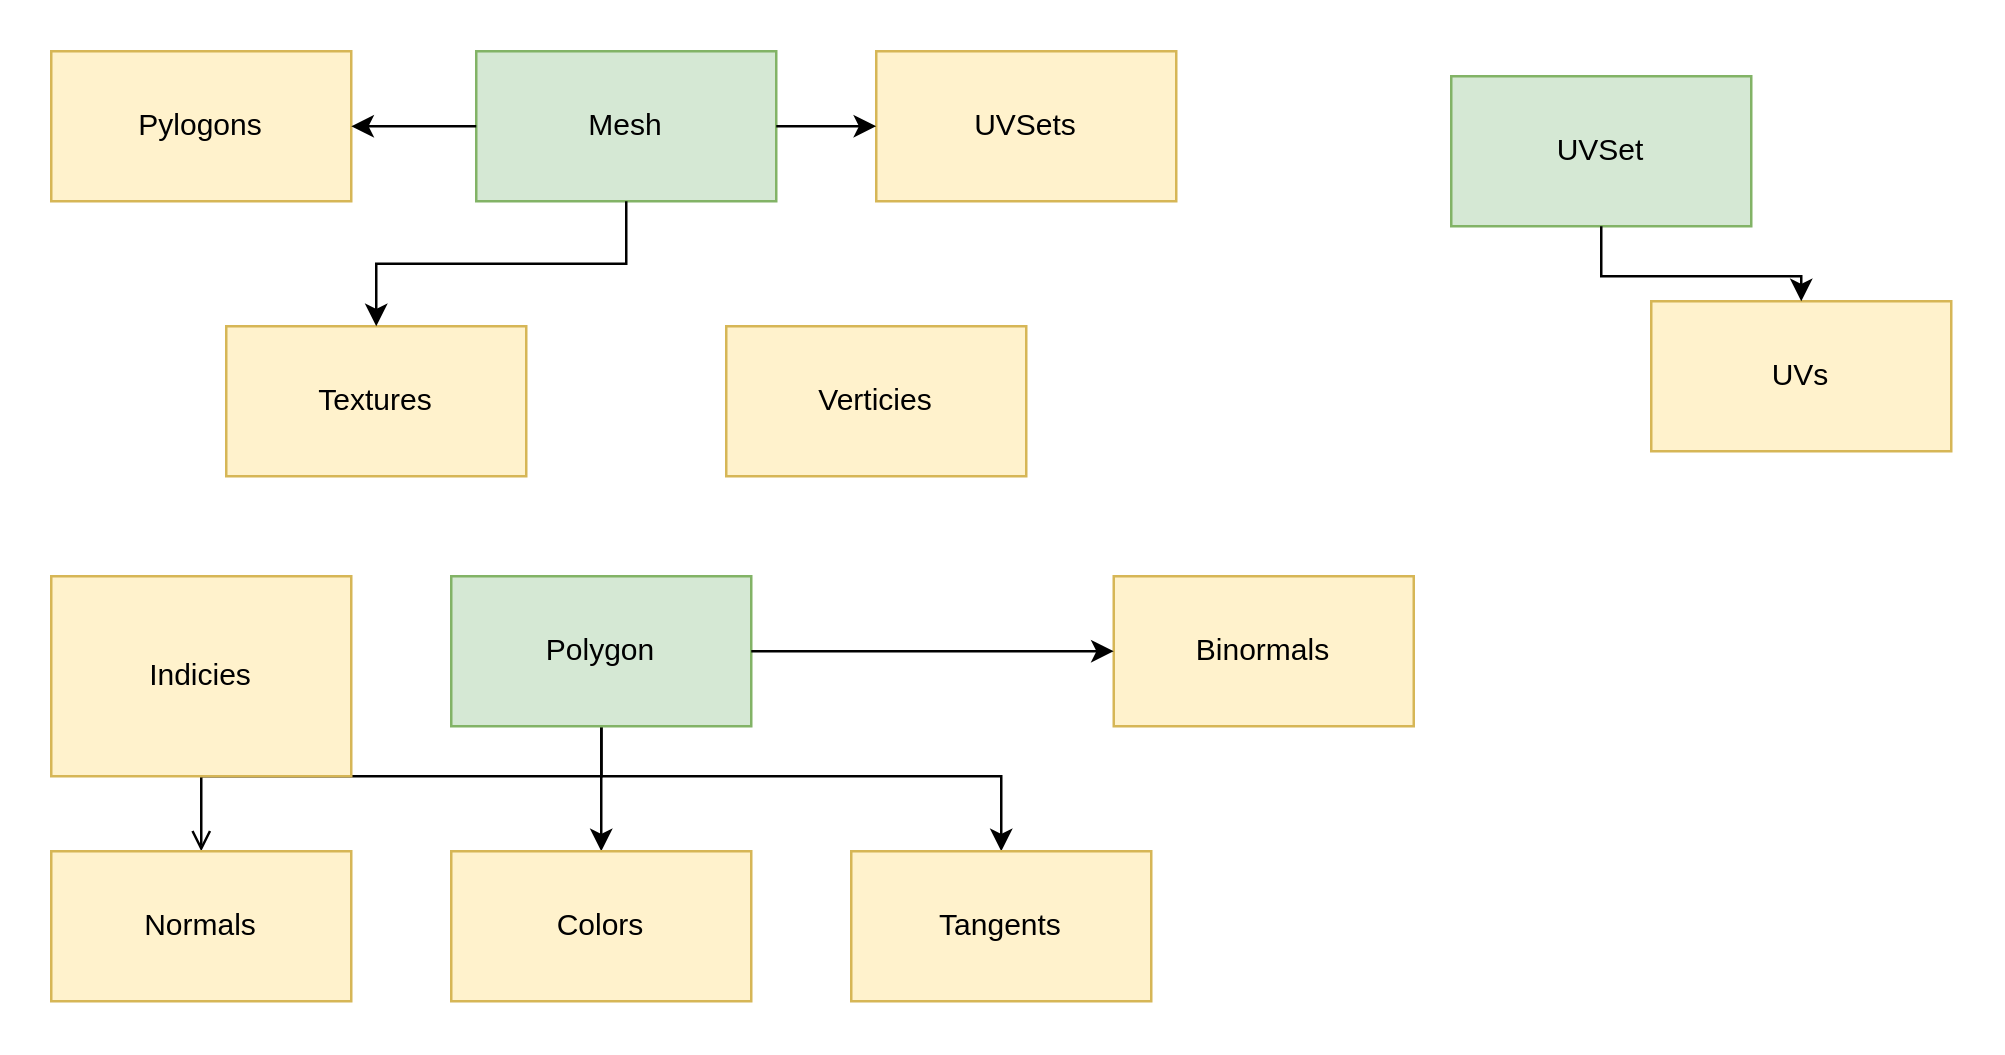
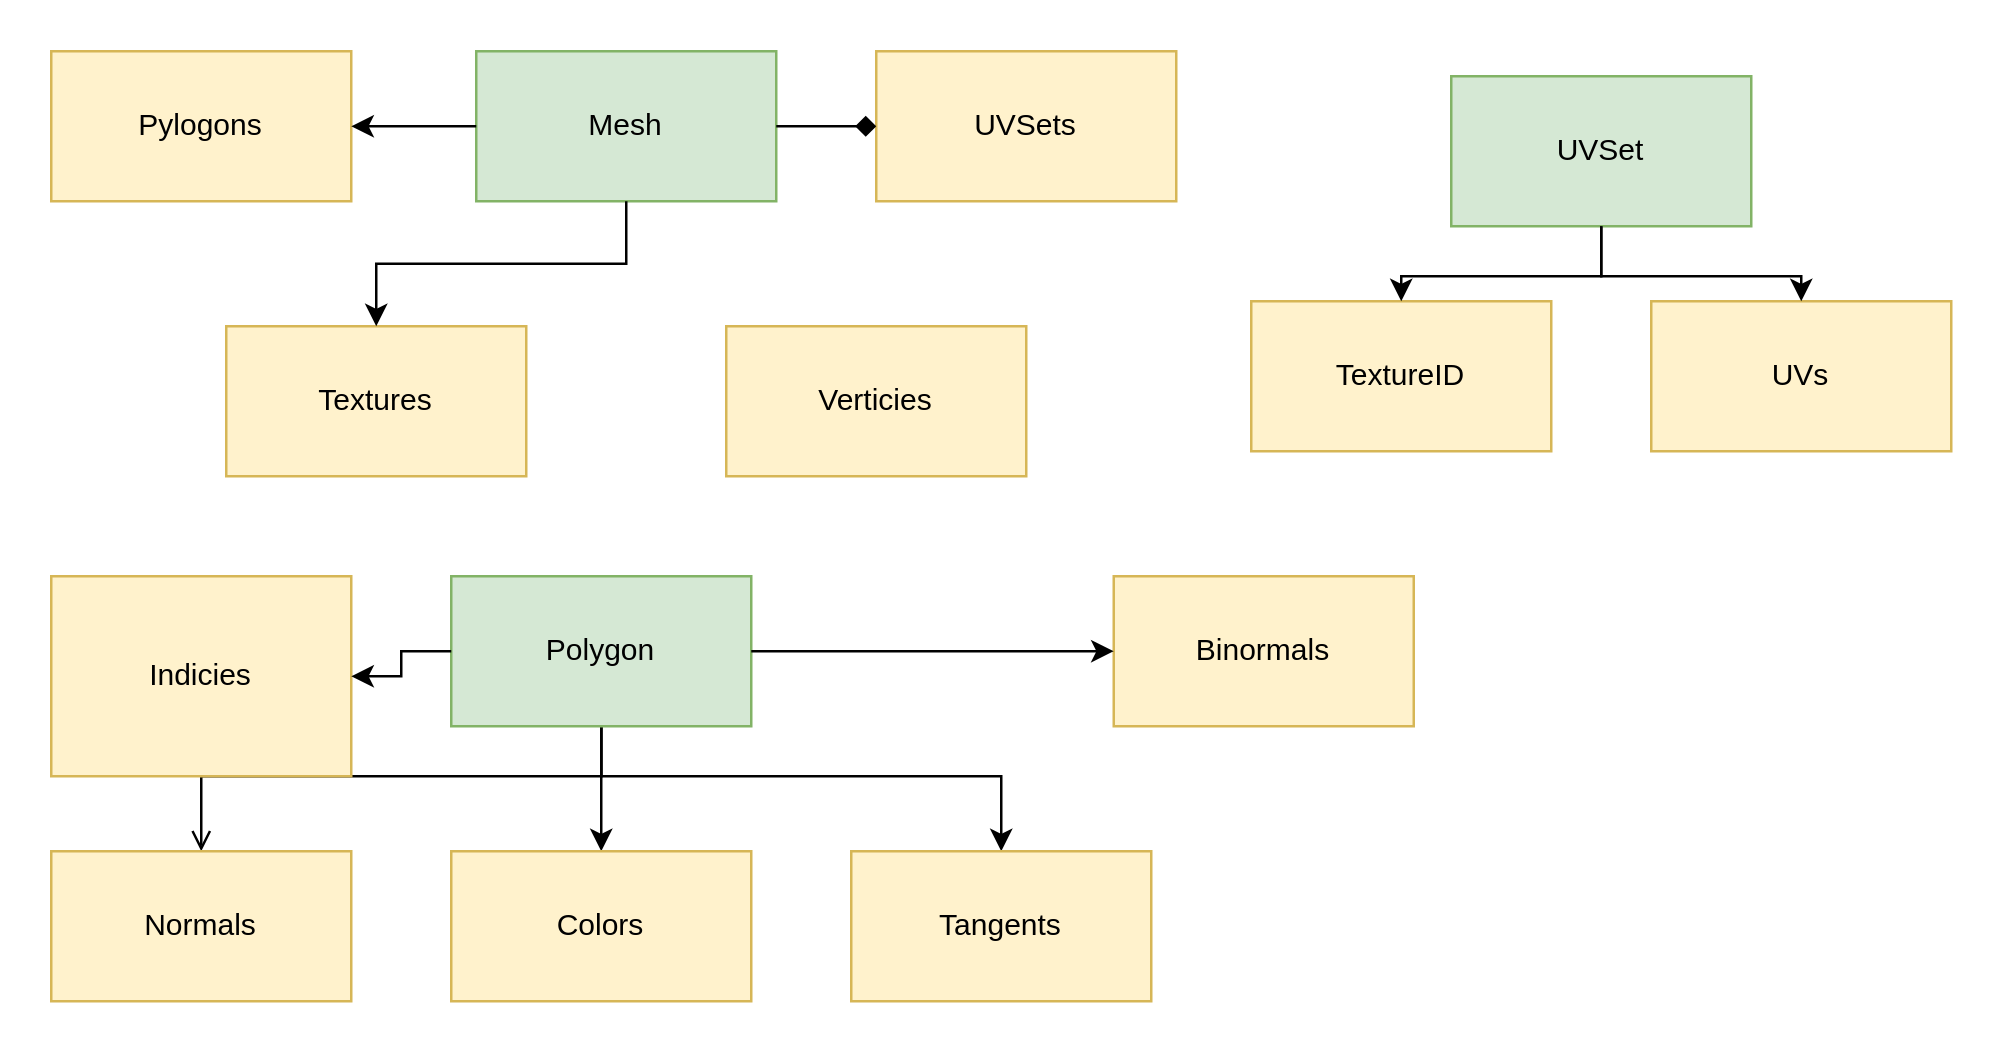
(857, 126) -> (856, 126)
none -> (1495, 276)
none -> (1401, 376)
none -> (401, 655)
